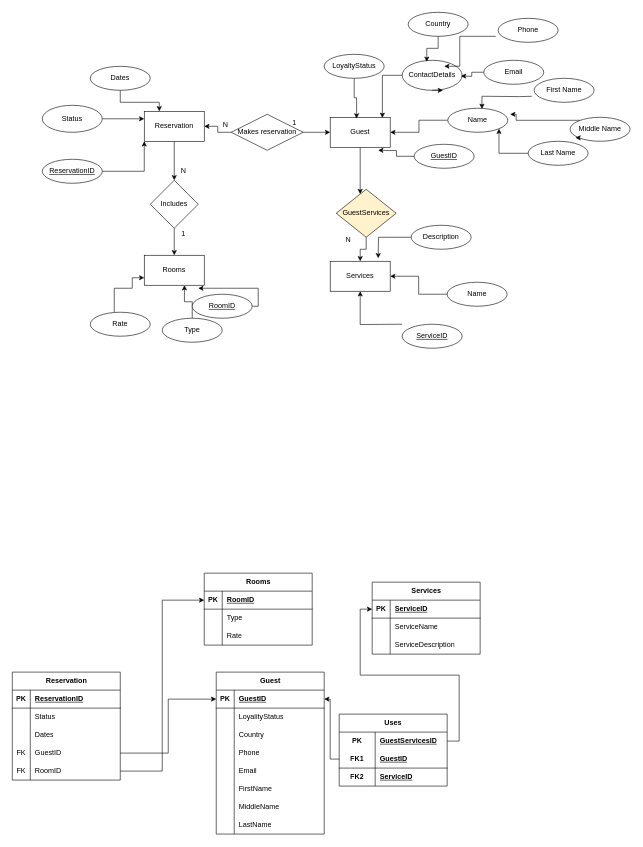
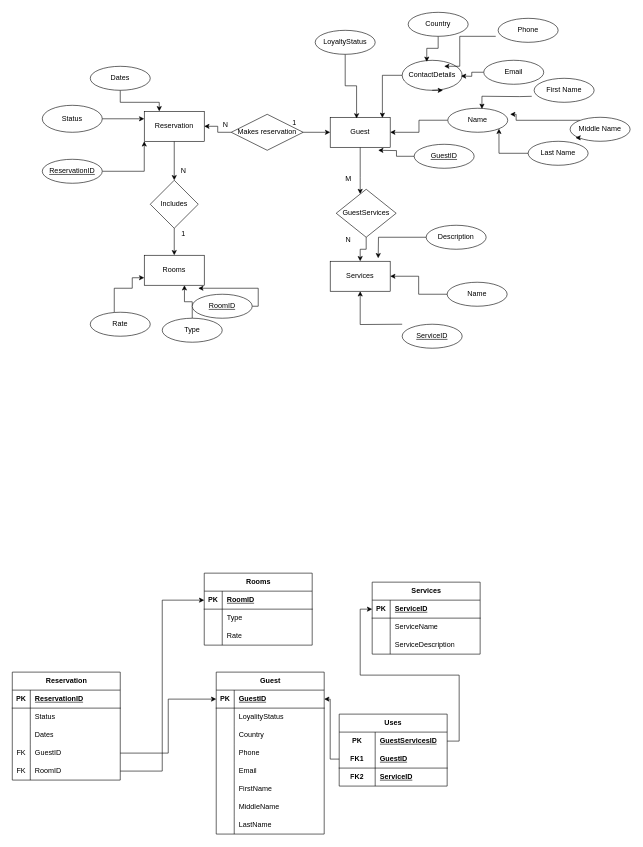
(354, 66) -> (345, 42)
none -> (348, 179)
(366, 213) -> (366, 213)
(441, 237) -> (456, 237)
